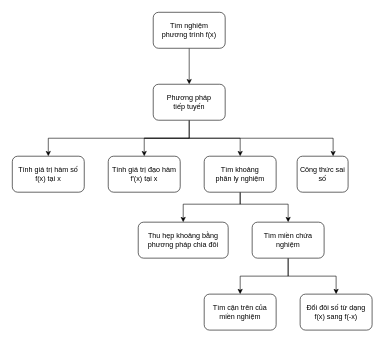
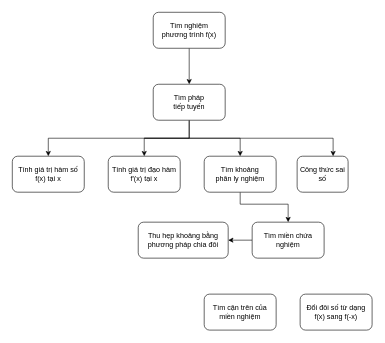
(189, 102) -> (189, 102)
(183, 204) -> none
(240, 276) -> (233, 240)
(335, 276) -> none
